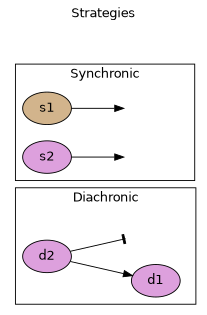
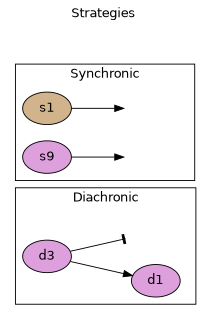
(47, 157) -> (47, 157)
(47, 256) -> (47, 256)
